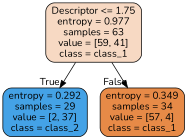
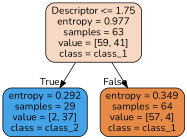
(142, 112) -> (142, 112)
